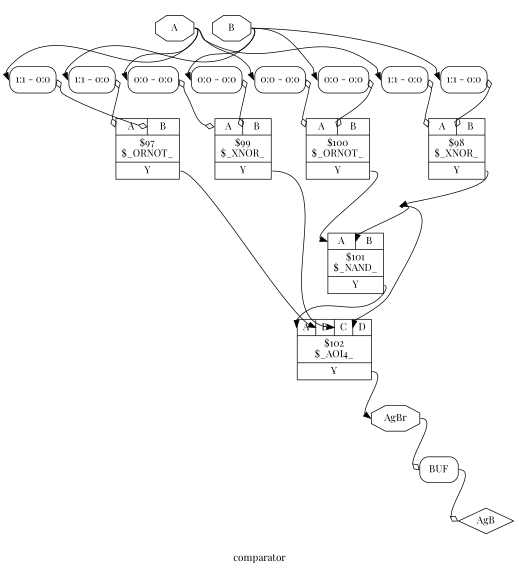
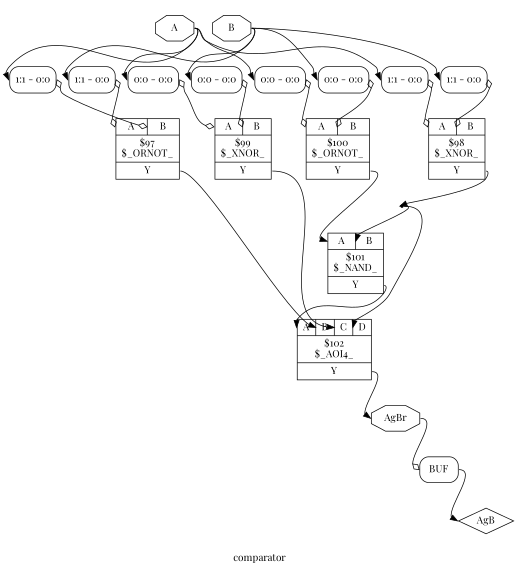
(460, 492) -> (460, 492)
